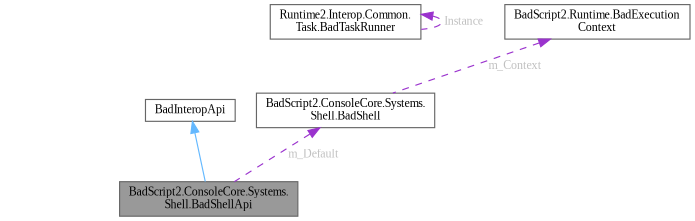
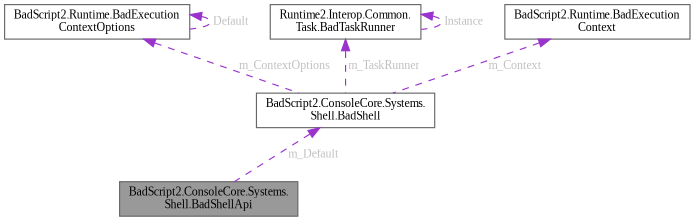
none -> (97, 22)
none -> (346, 72)
(190, 110) -> none
